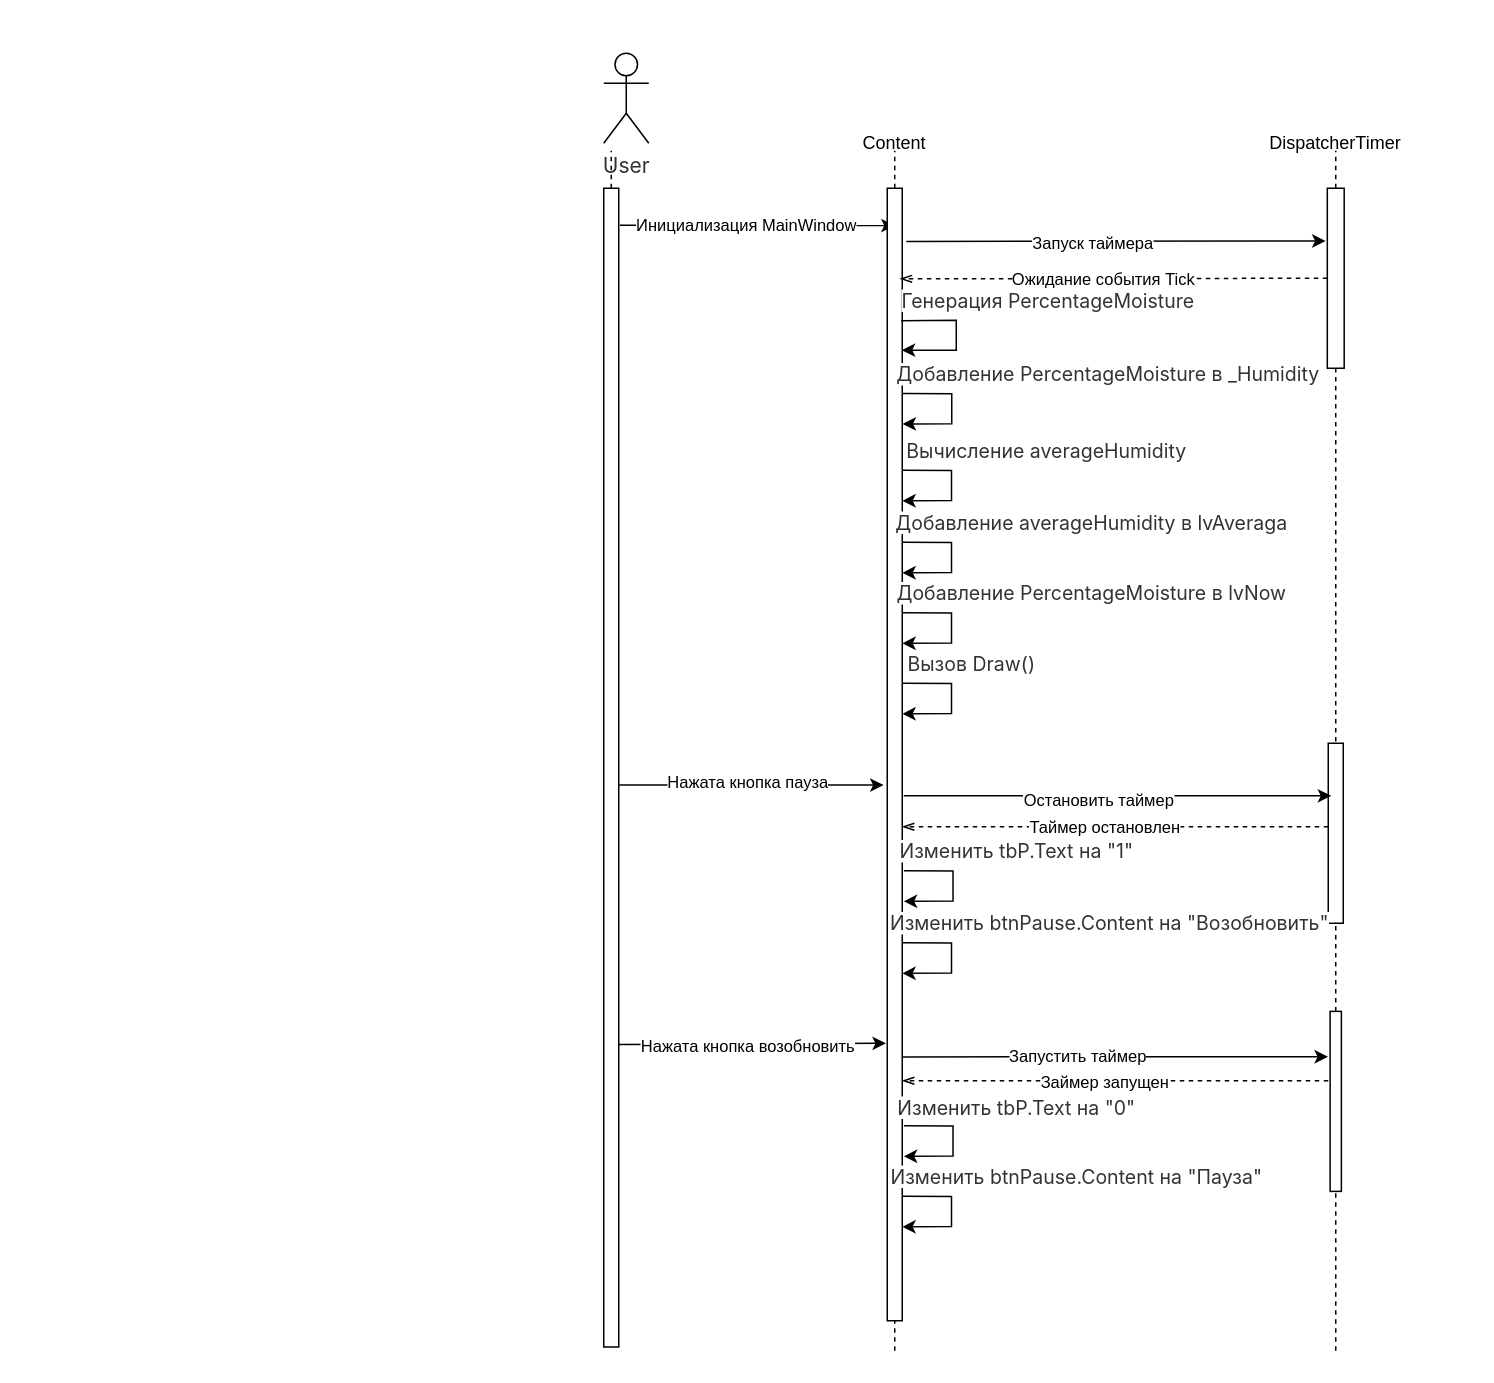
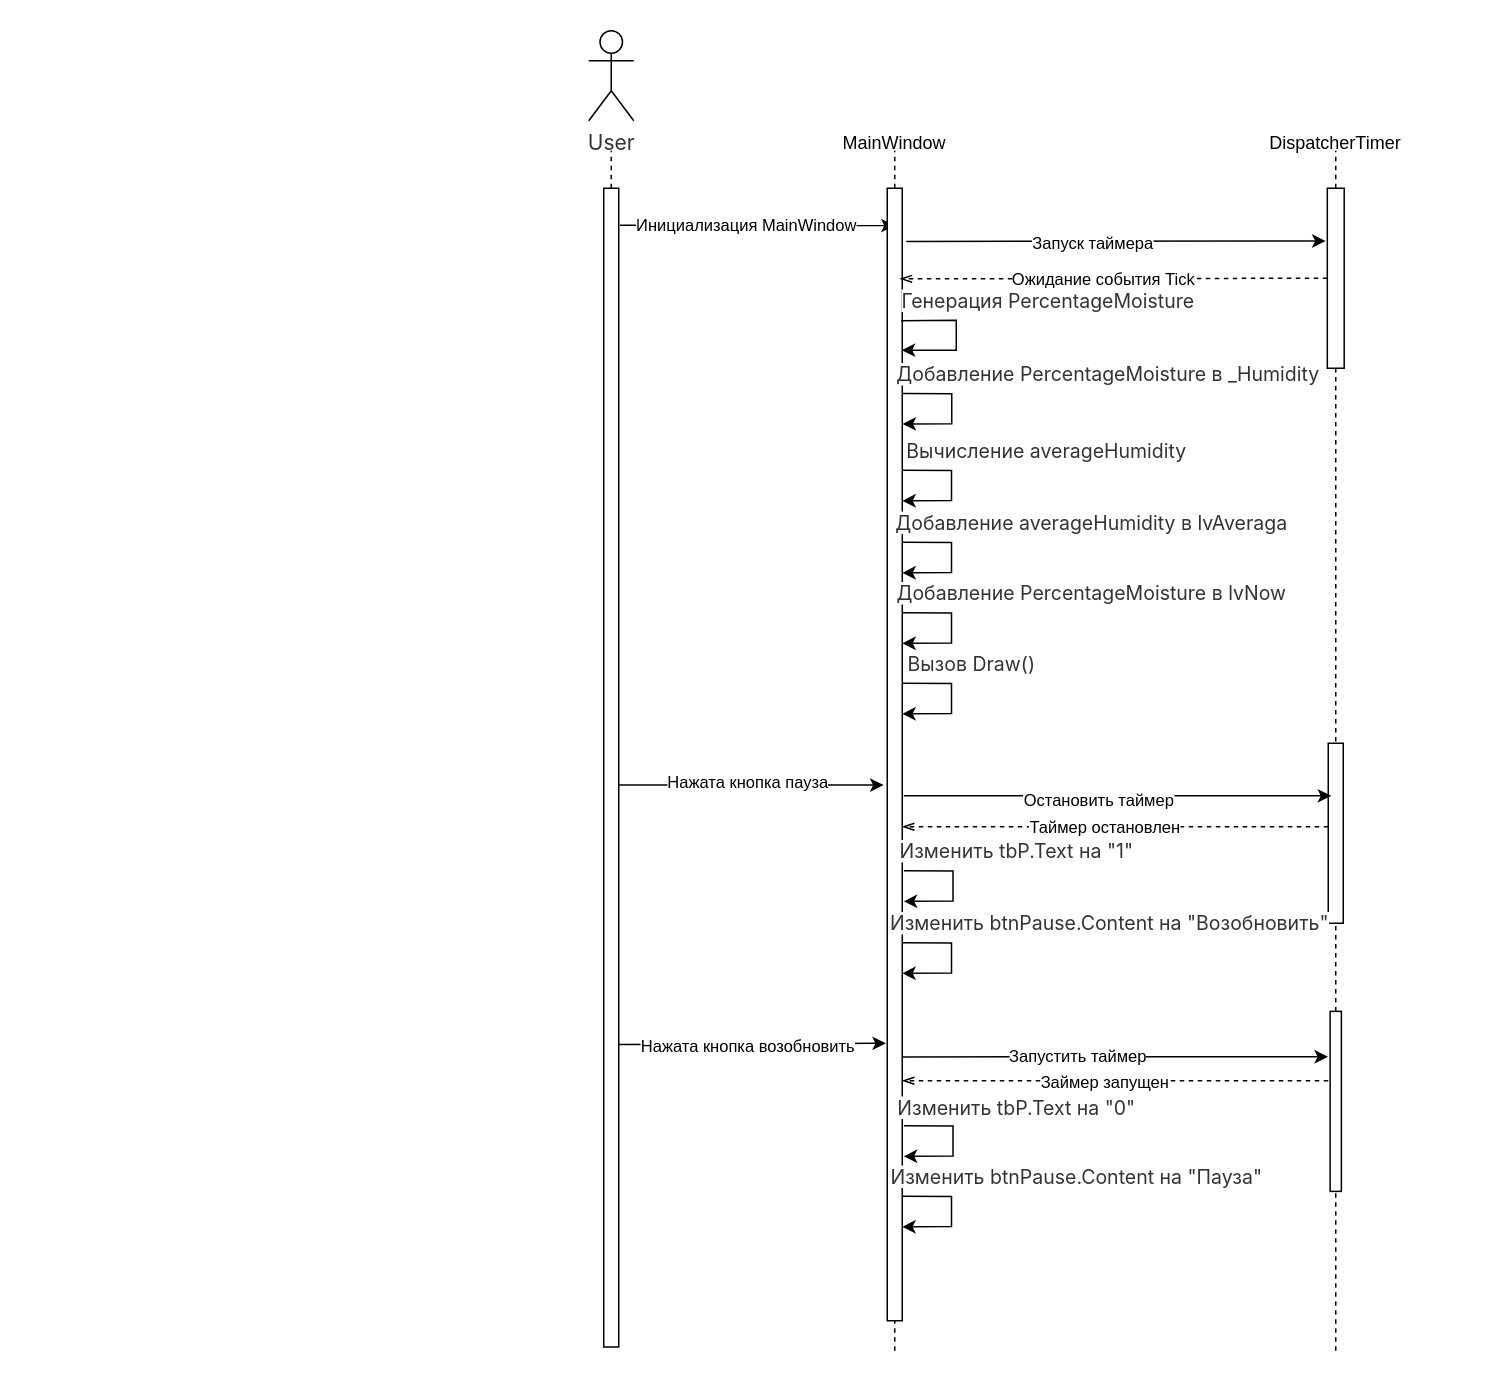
(626, 98) -> (611, 76)
(895, 143) -> (895, 143)
